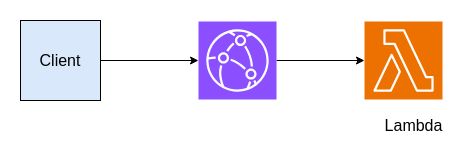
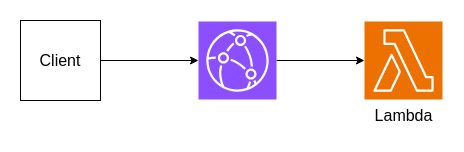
(61, 61) -> (61, 61)
(414, 125) -> (404, 115)
